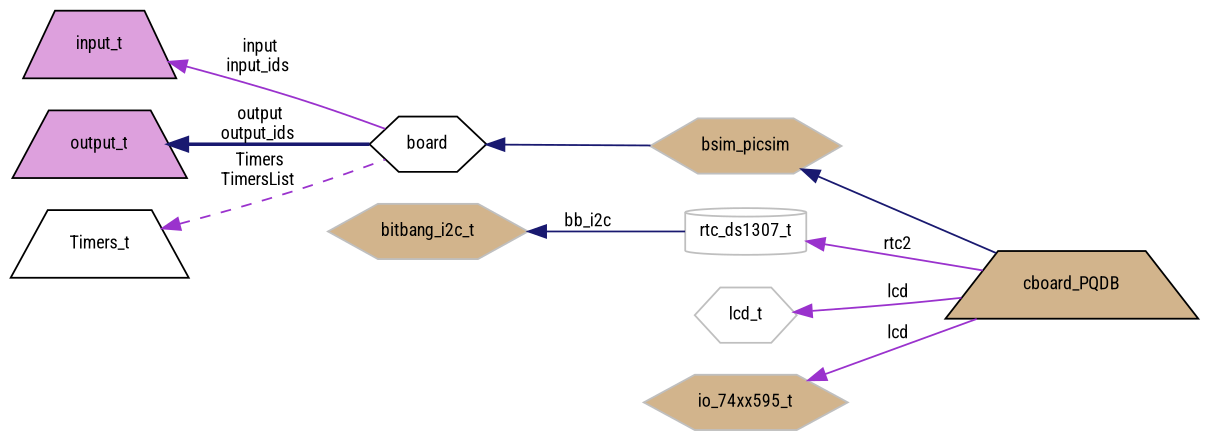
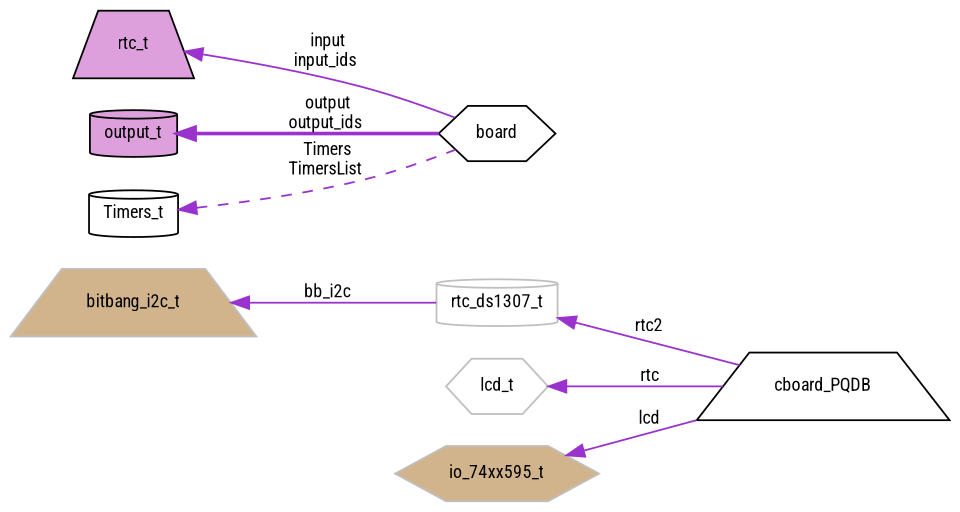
(100, 45) -> (134, 45)
(100, 144) -> (134, 134)
(279, 144) -> (317, 134)
(746, 146) -> none
(428, 231) -> (134, 303)
(616, 231) -> (343, 303)
(100, 244) -> (134, 214)
(1072, 285) -> (823, 386)
(896, 293) -> (648, 377)
